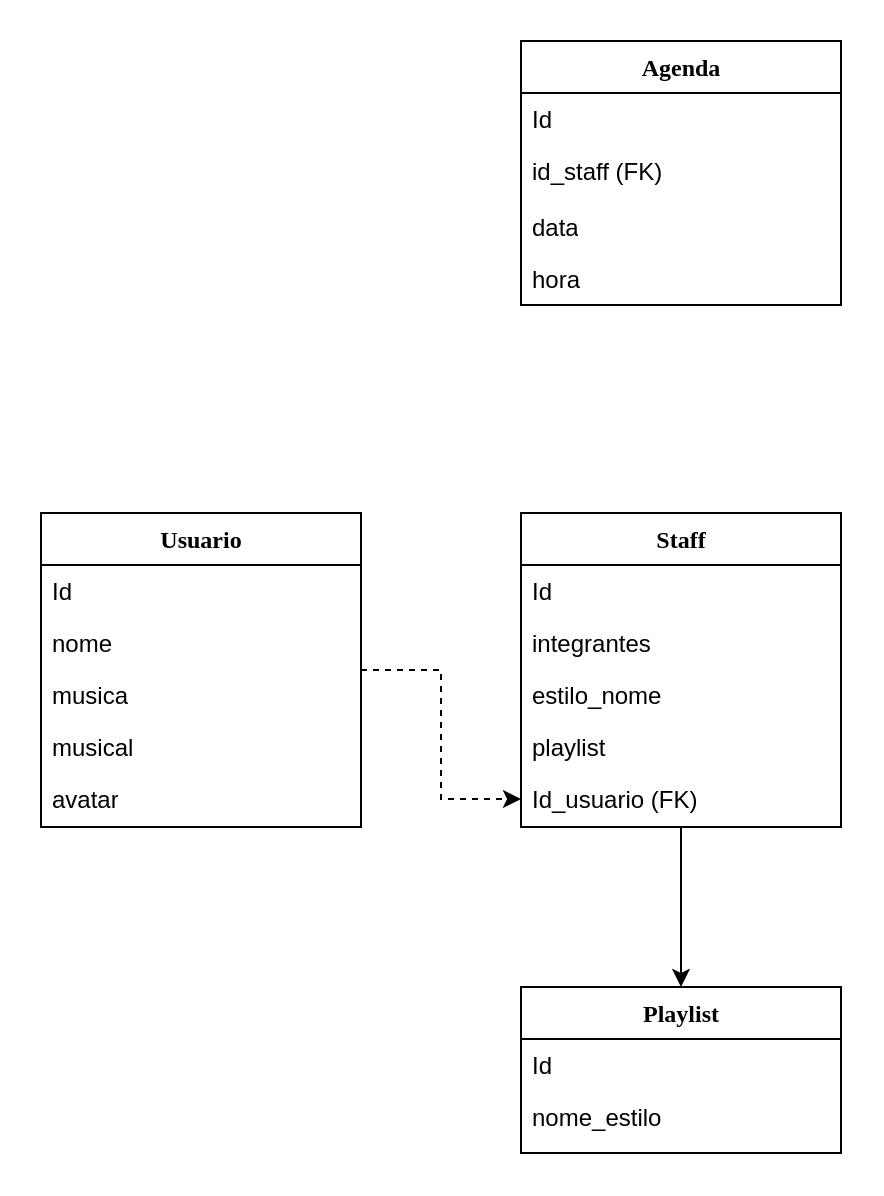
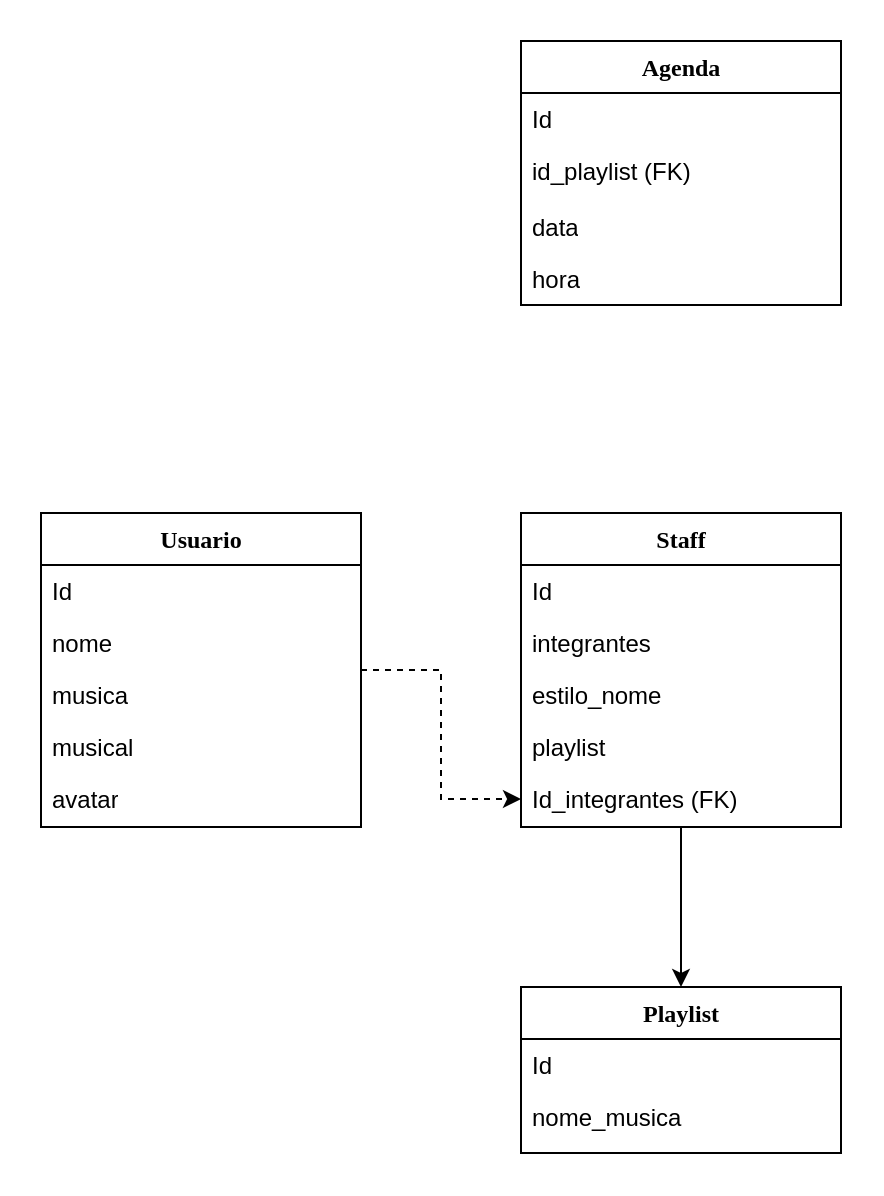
(614, 173) -> (625, 173)
(628, 801) -> (654, 801)
(601, 1119) -> (604, 1119)
